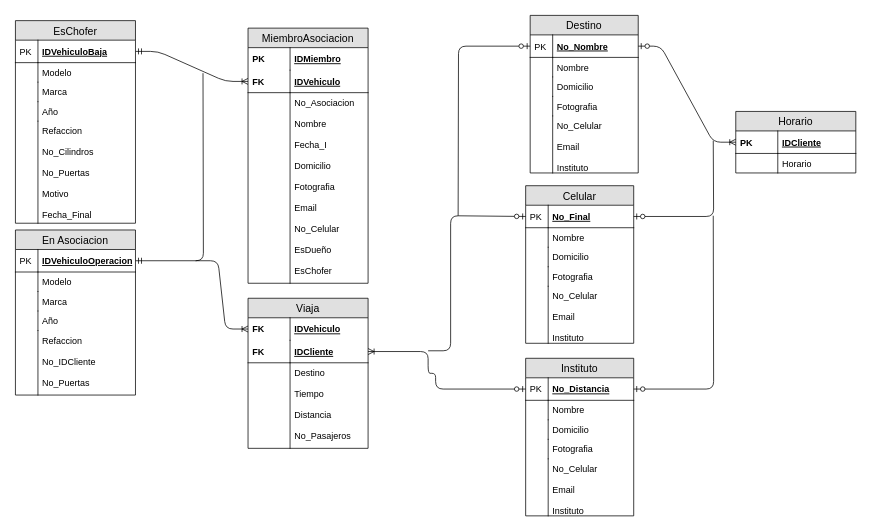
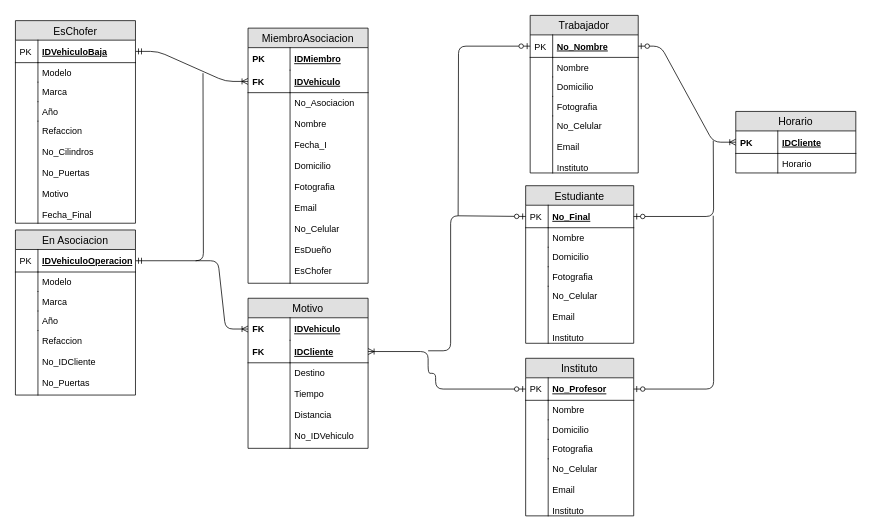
(584, 26) -> (584, 26)
(579, 196) -> (579, 196)
(308, 309) -> (308, 309)
(310, 373) -> (310, 373)
(580, 389) -> (580, 389)
